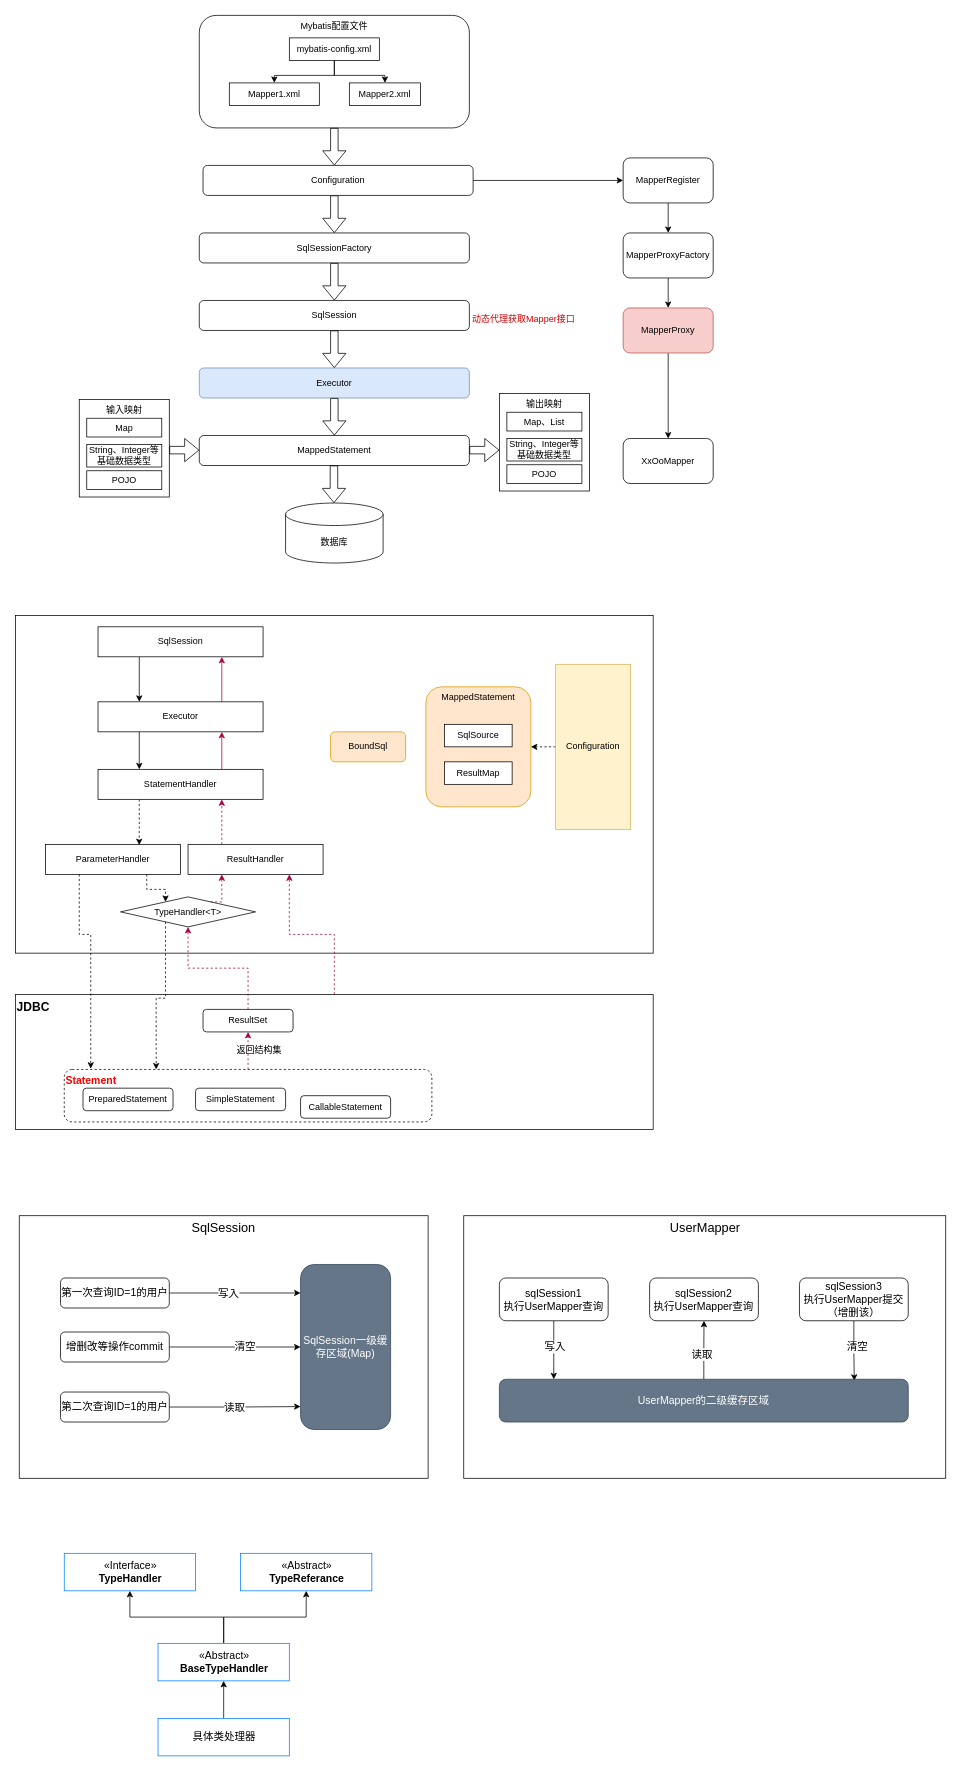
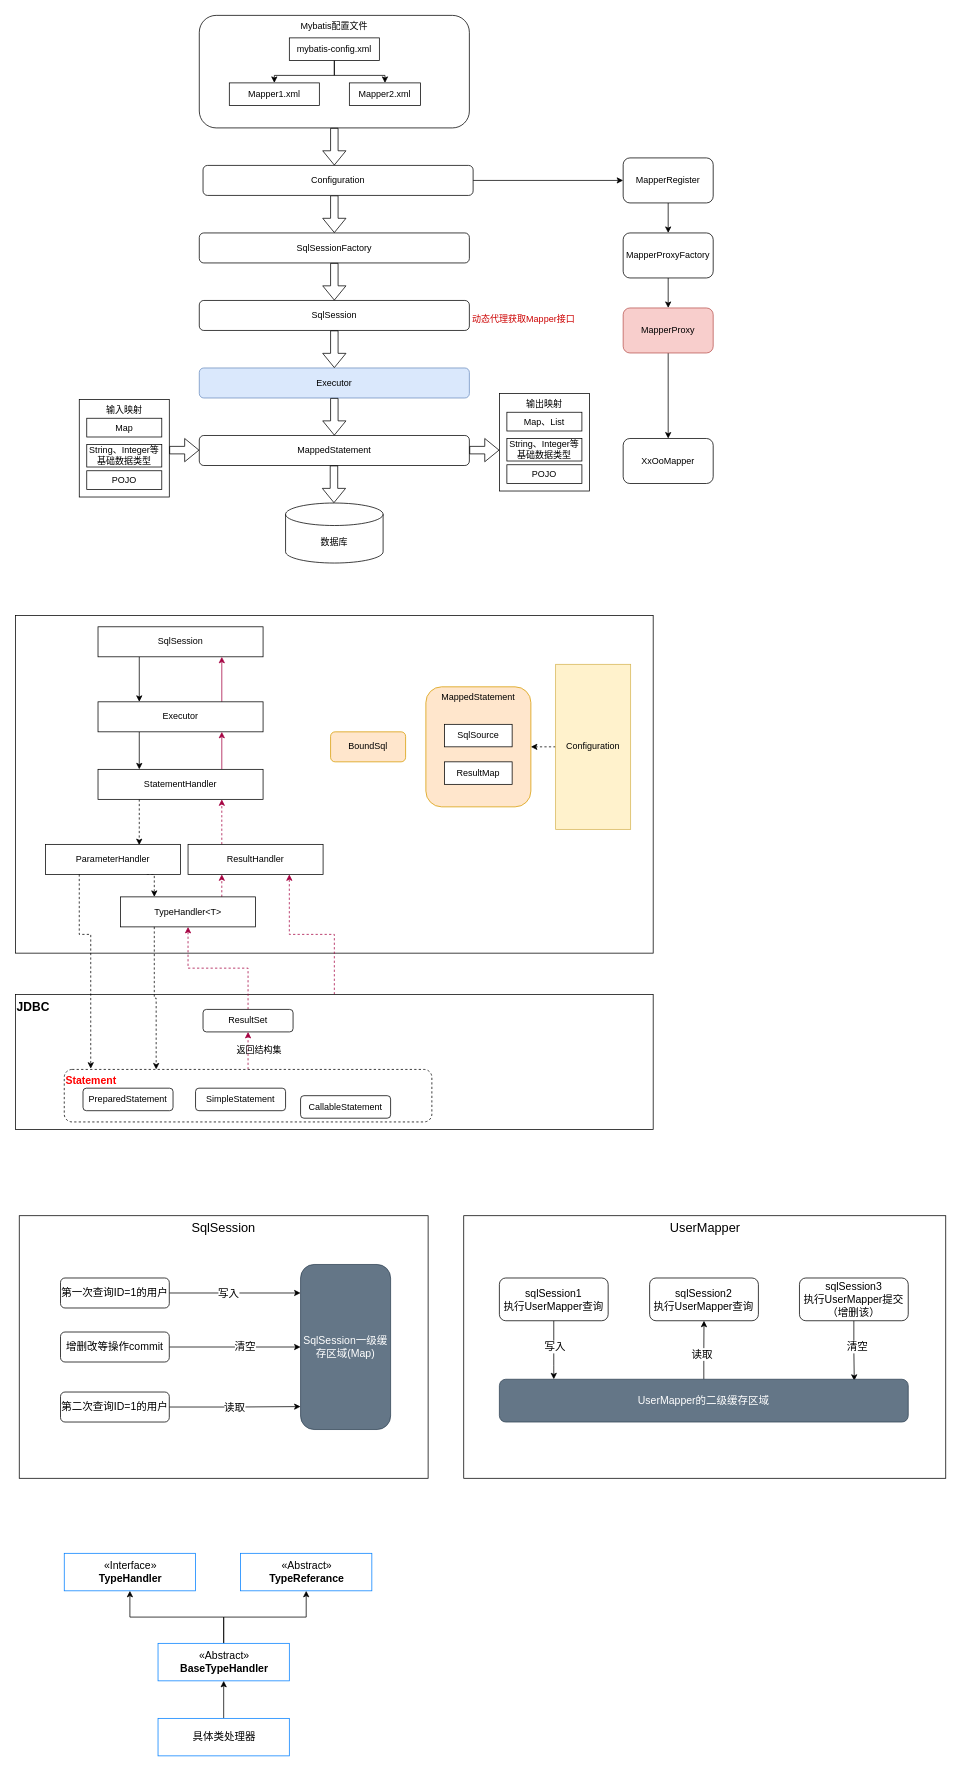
(188, 912) -> (188, 912)
